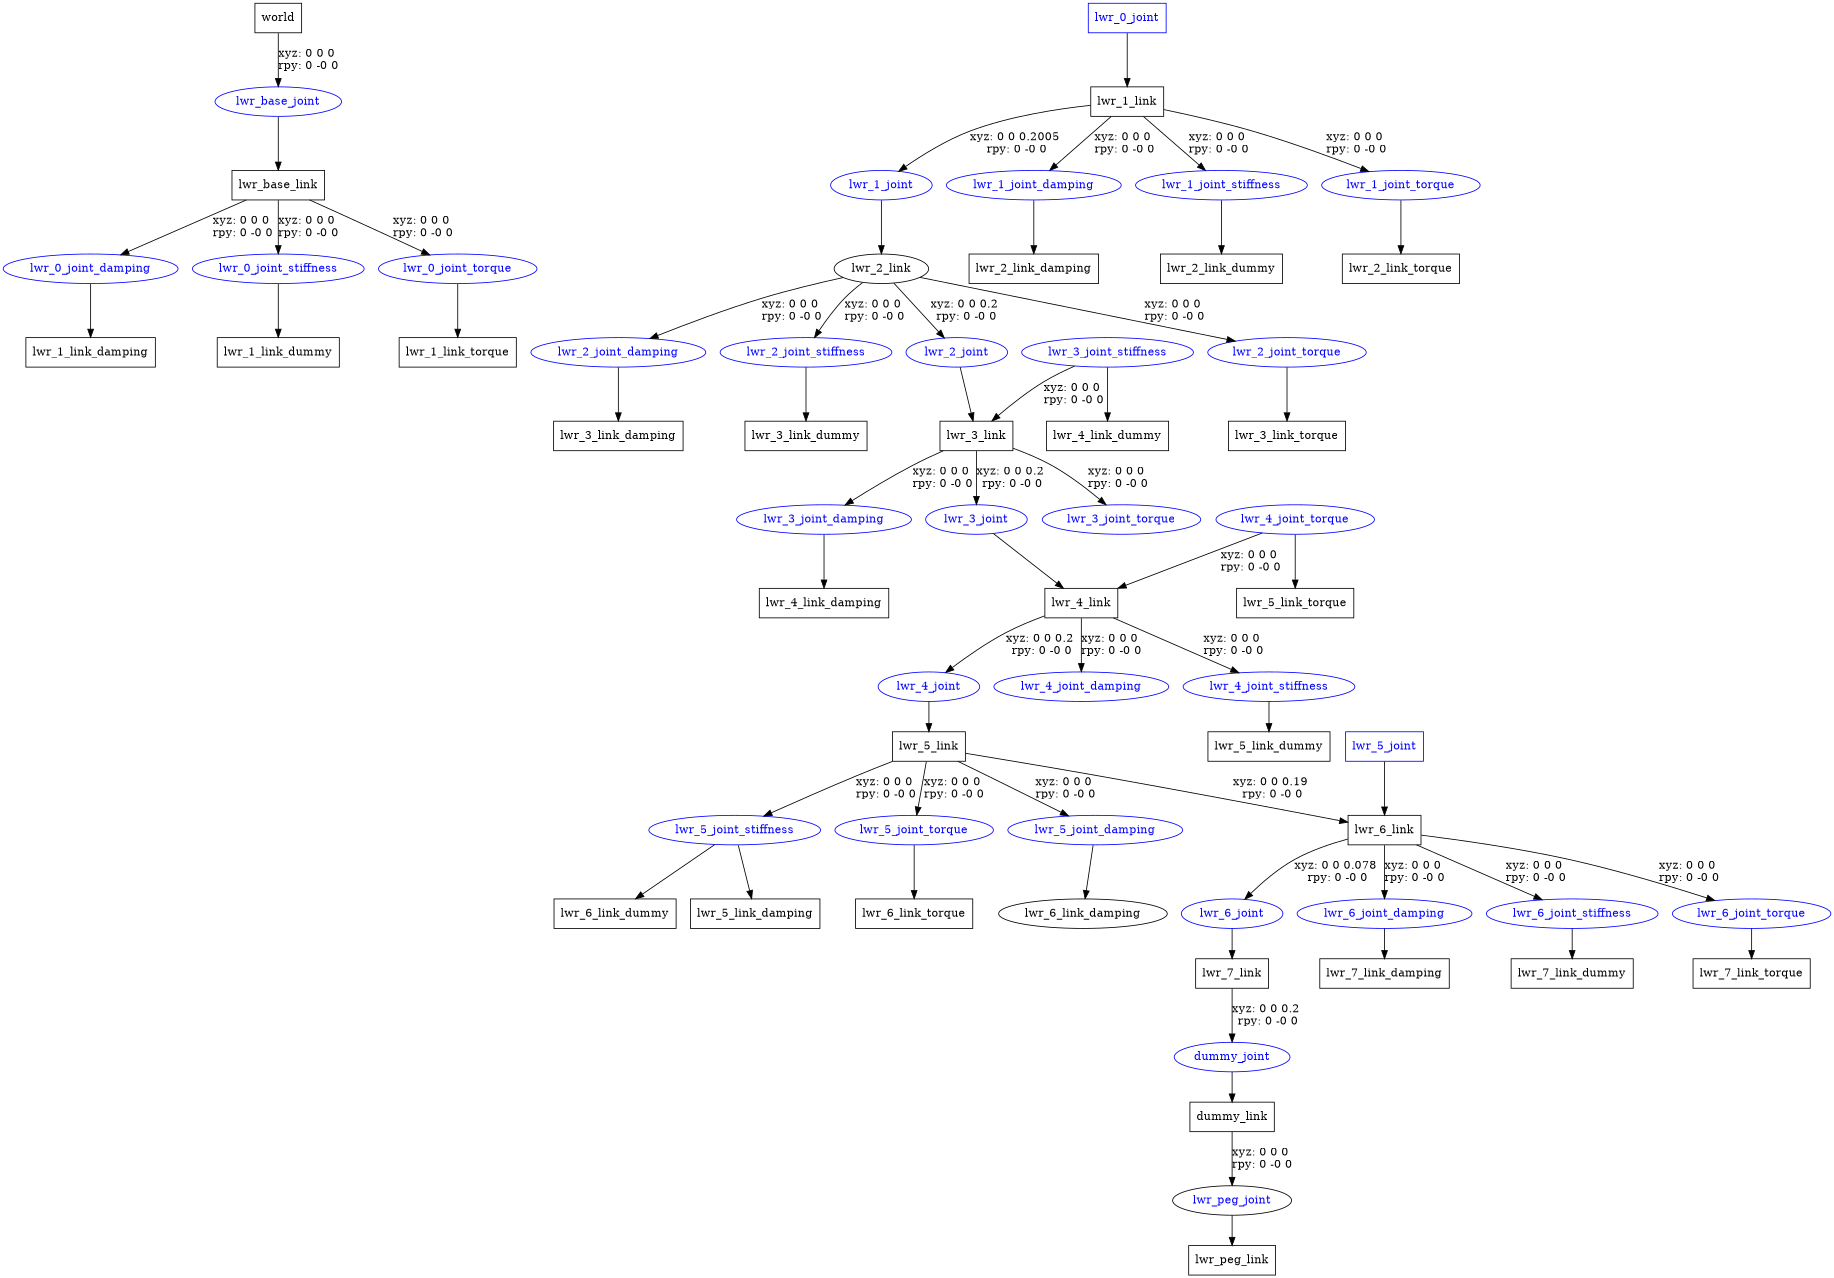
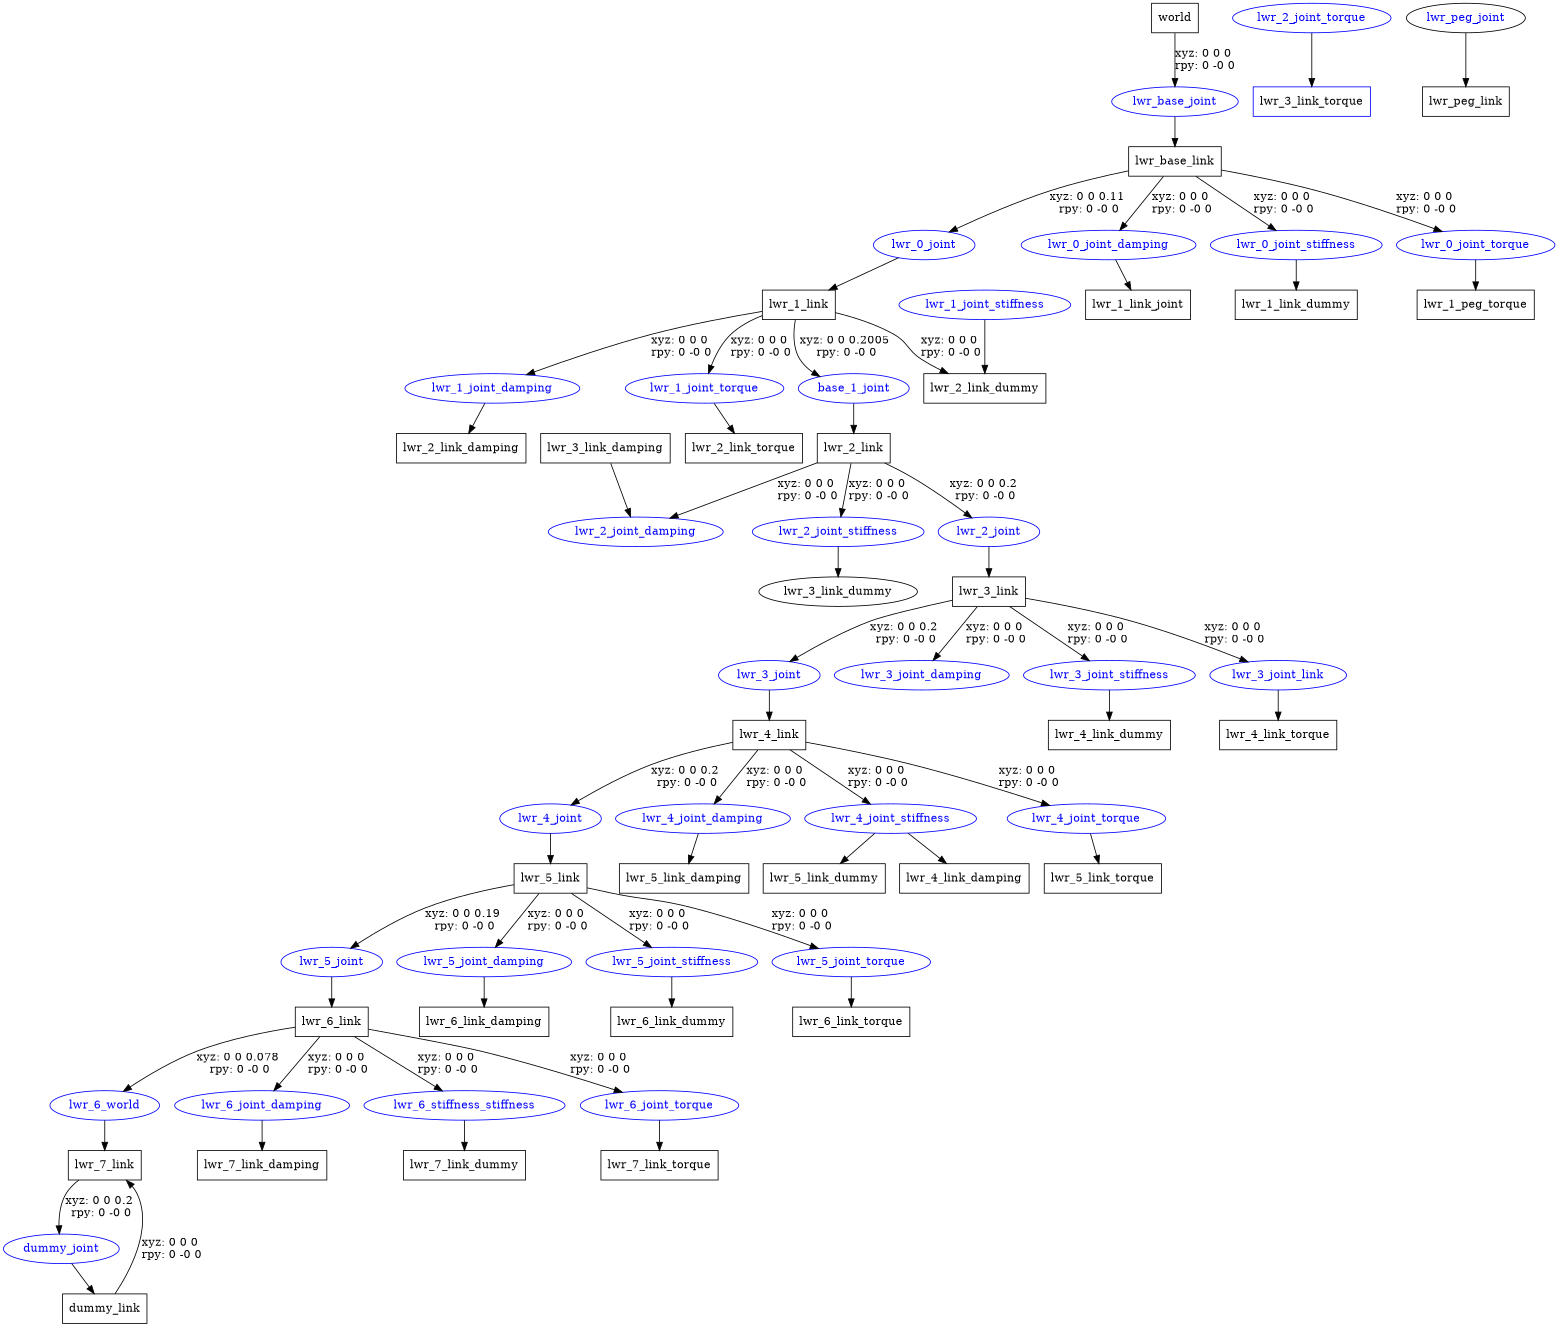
(1127, 18) -> (924, 245)
(1171, 141) -> (893, 334)
(881, 185) -> (854, 388)
none -> (1041, 194)
(881, 269) -> (854, 448)
(1073, 308) -> none
(91, 352) -> (1138, 305)
(458, 352) -> (1476, 305)
(1034, 388) -> (1046, 631)
(618, 390) -> (619, 486)
(806, 436) -> (838, 592)
(1287, 436) -> (1312, 102)
(1121, 520) -> (1278, 675)
(824, 557) -> (924, 846)
(1194, 559) -> (925, 768)
none -> (1278, 735)
(1385, 747) -> (332, 962)
(1153, 786) -> (432, 905)
(744, 868) -> (695, 845)
(1083, 914) -> (484, 1022)
(1232, 914) -> (105, 1105)
(1572, 914) -> (464, 1105)
(1232, 1155) -> (139, 1242)
